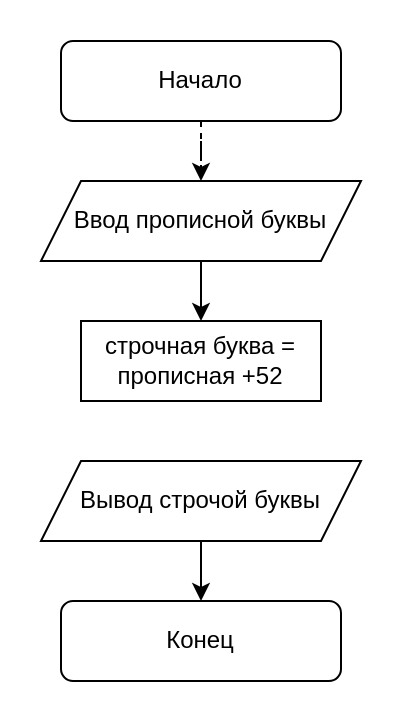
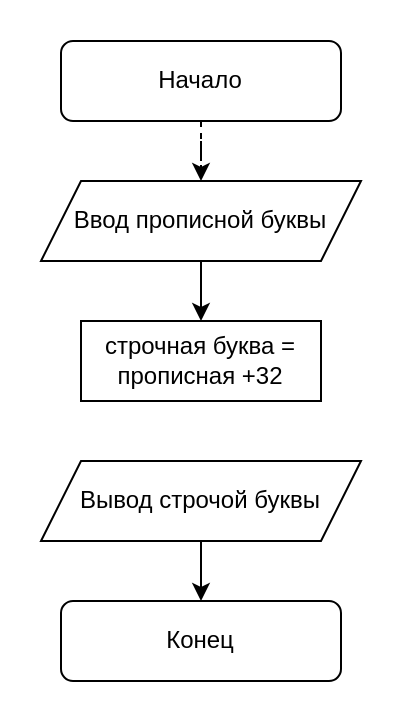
(201, 361) -> (201, 361)
